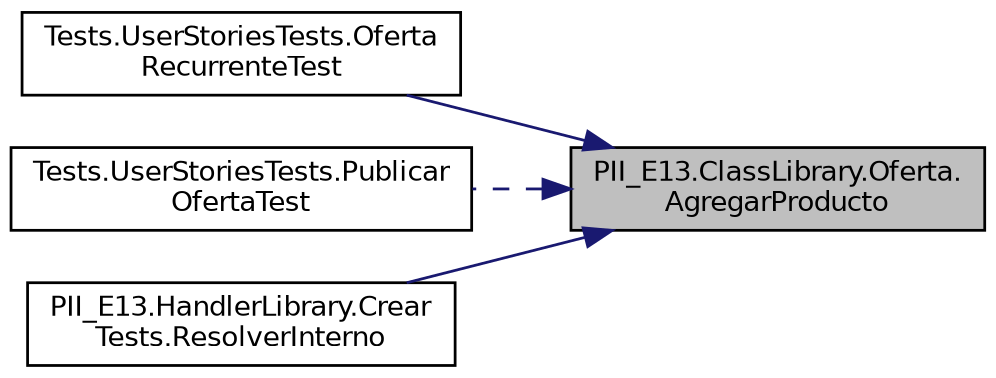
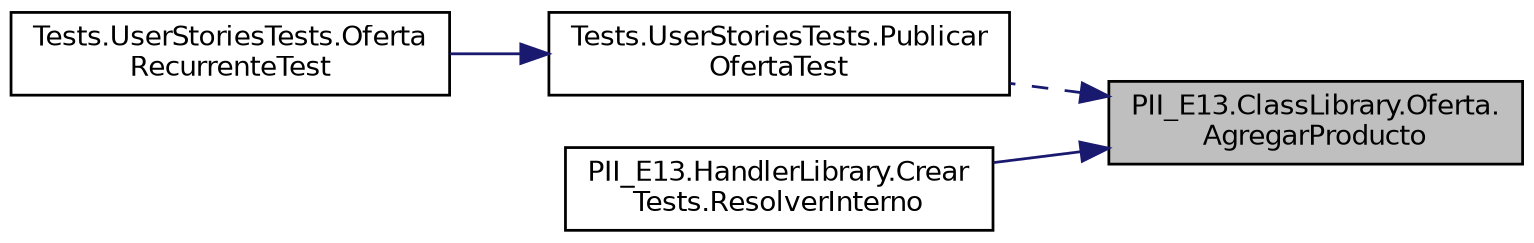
(496, 118) -> (485, 54)
